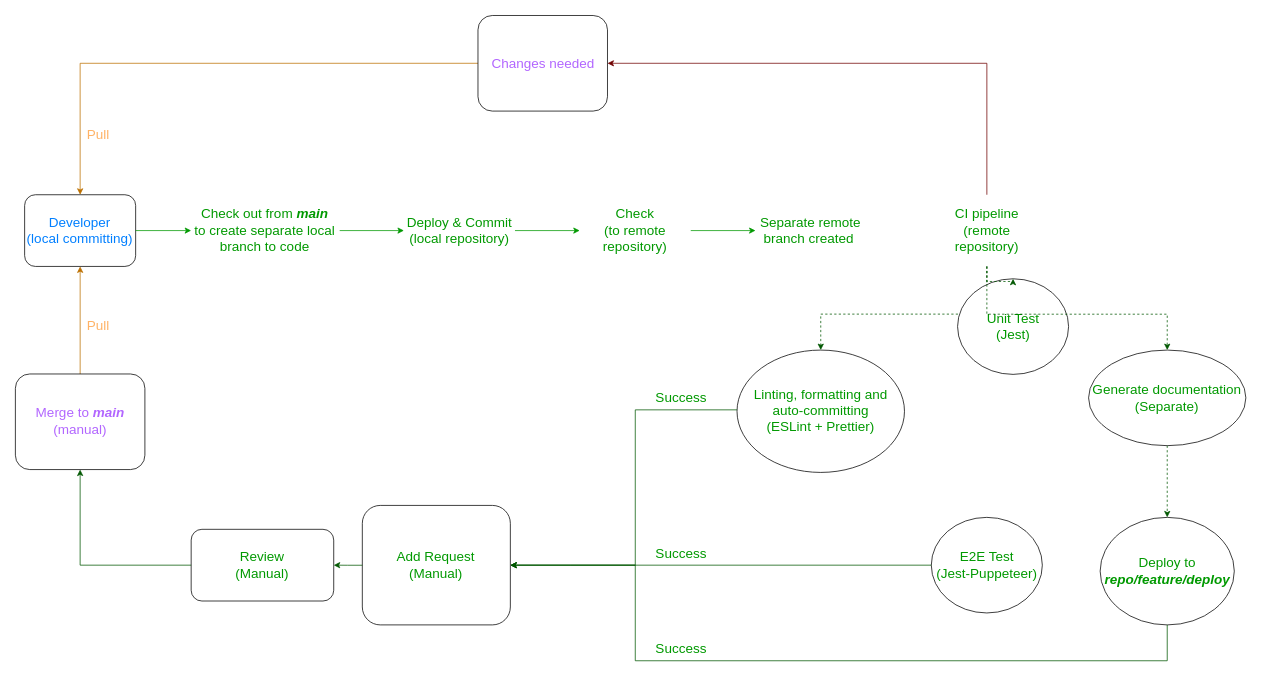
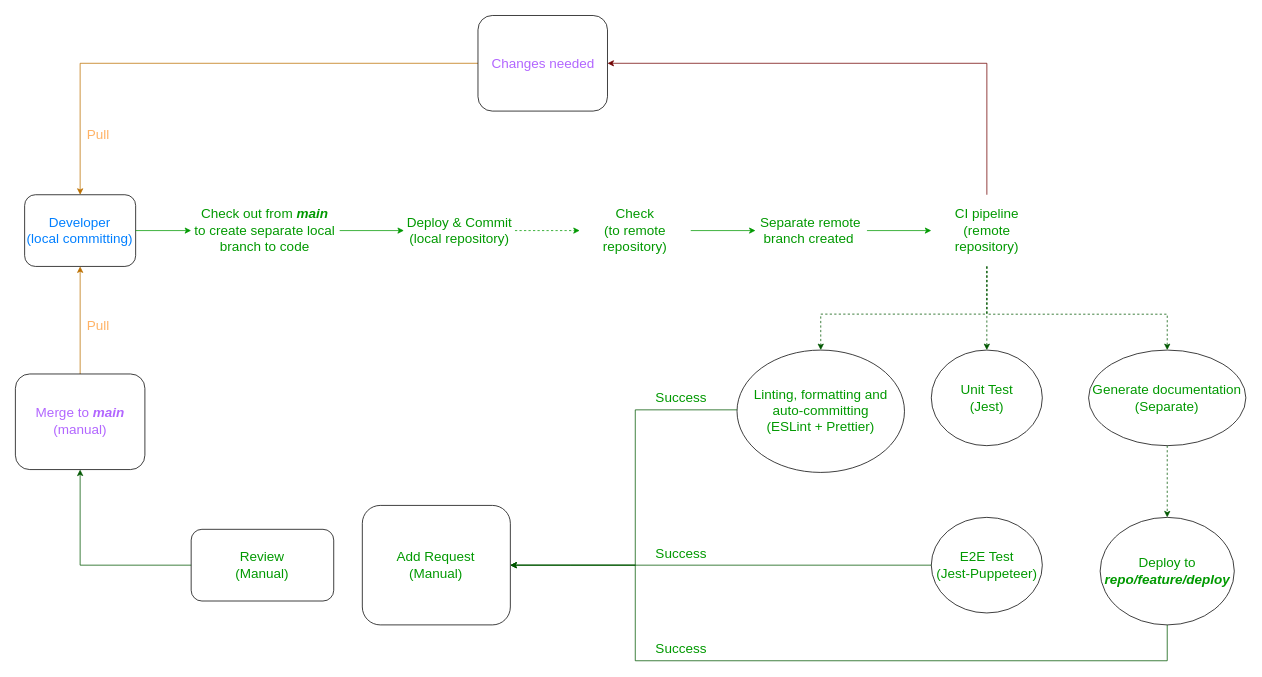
(544, 230) -> (544, 230)
none -> (896, 230)
(1013, 326) -> (986, 398)
(351, 565) -> none
